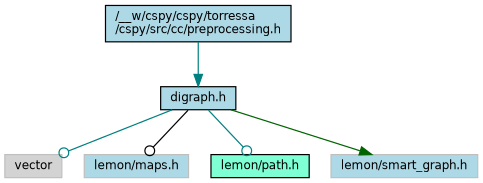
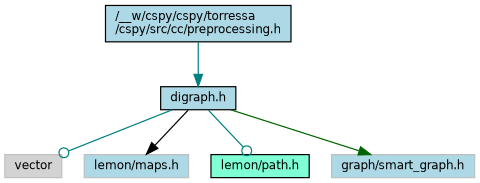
(171, 129) -> (171, 128)
(404, 166) -> (403, 166)
